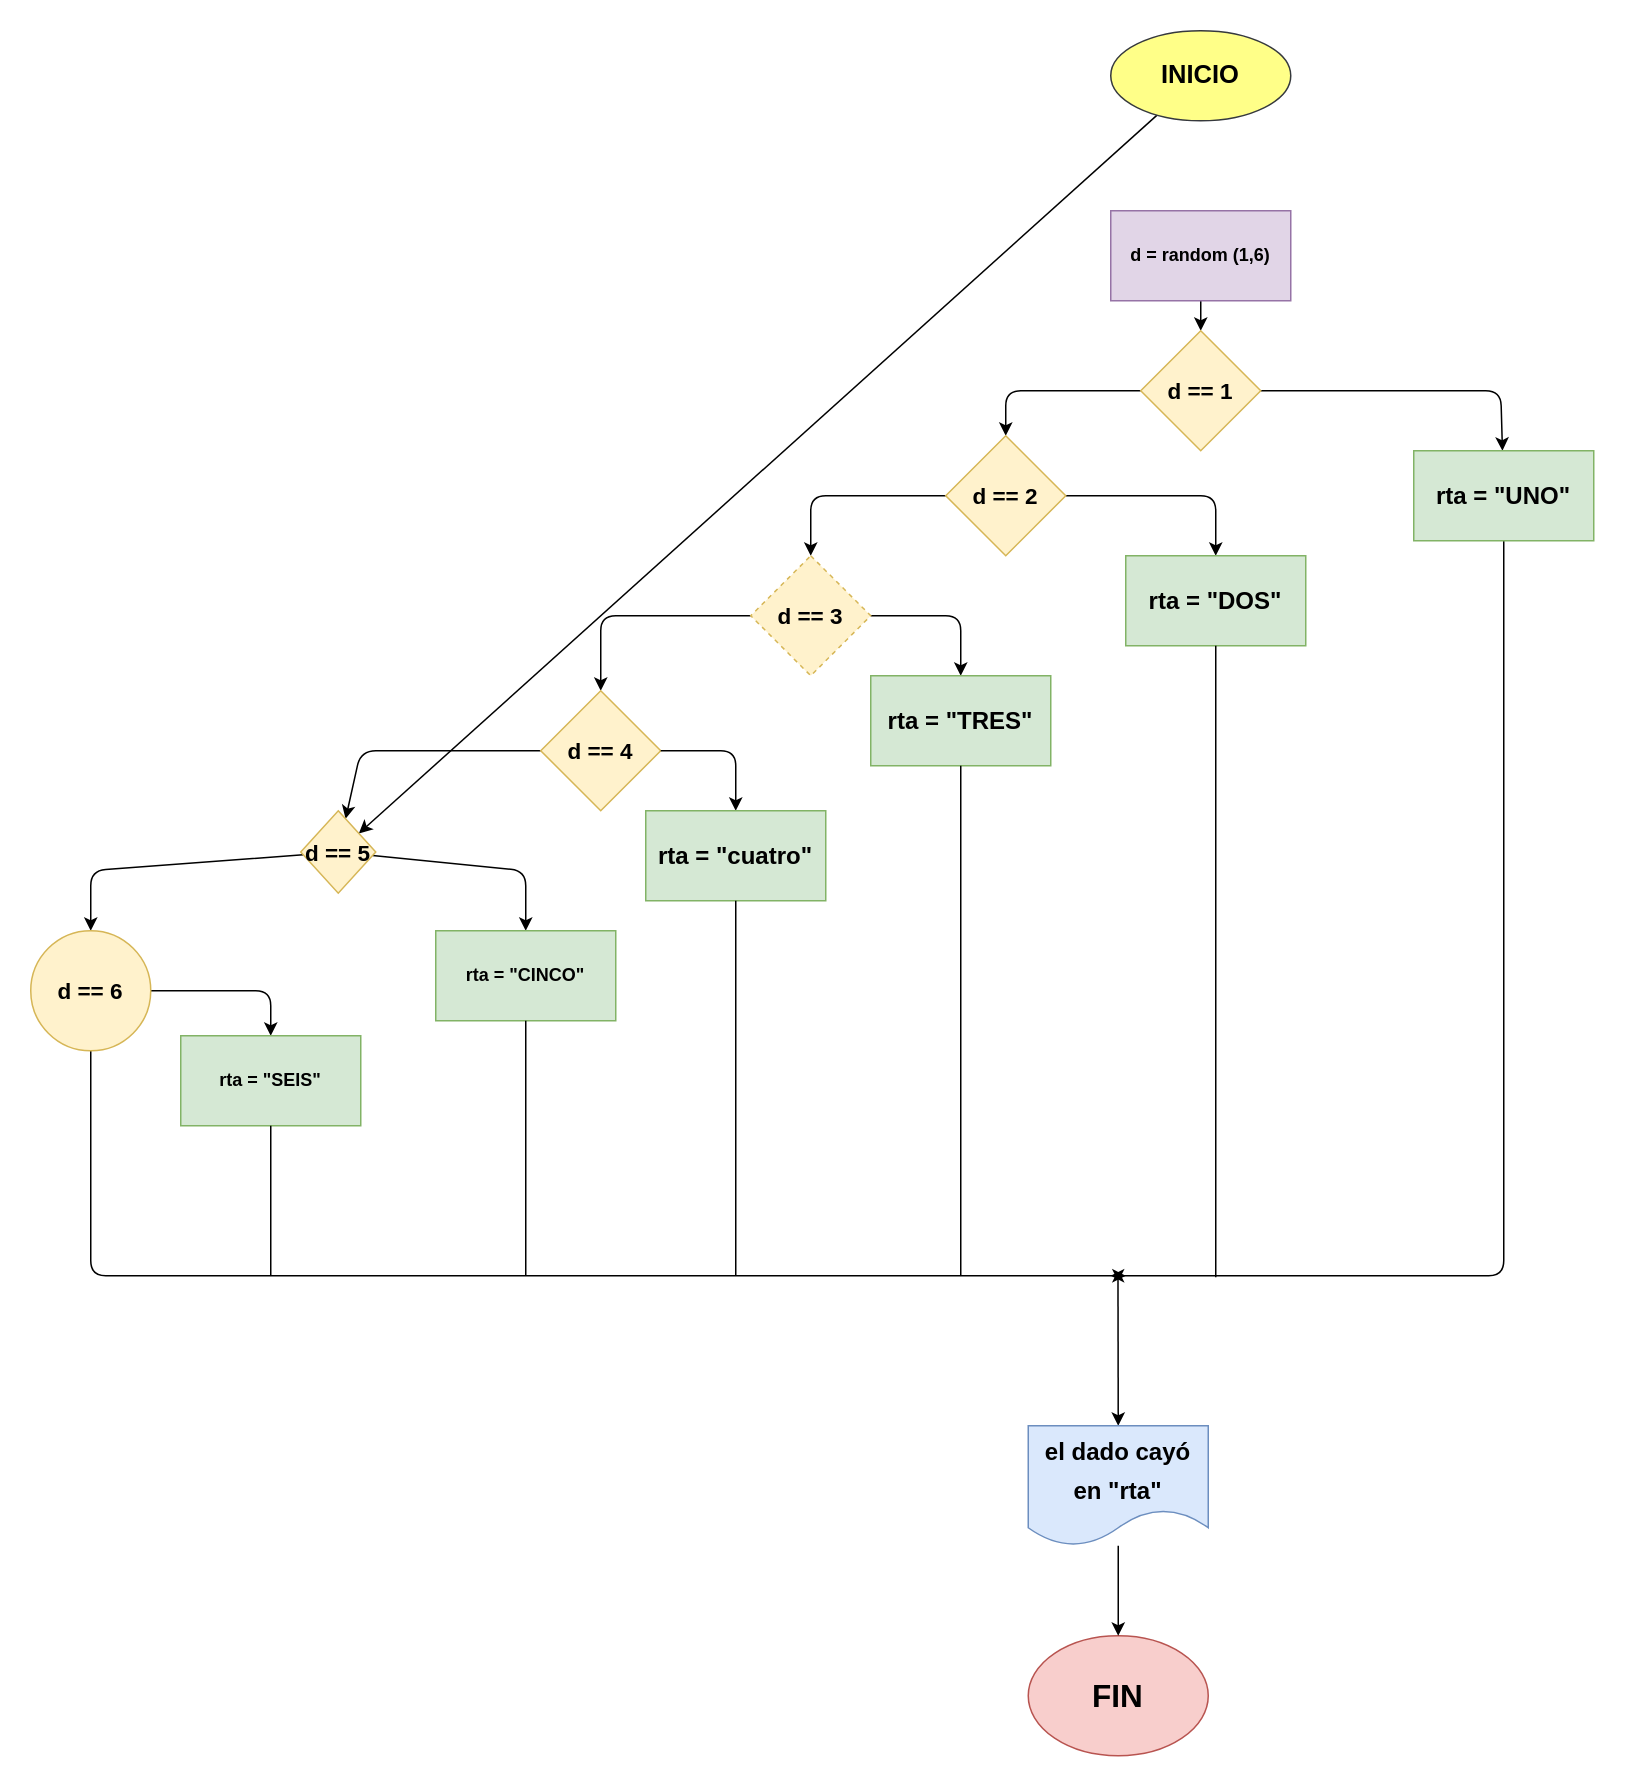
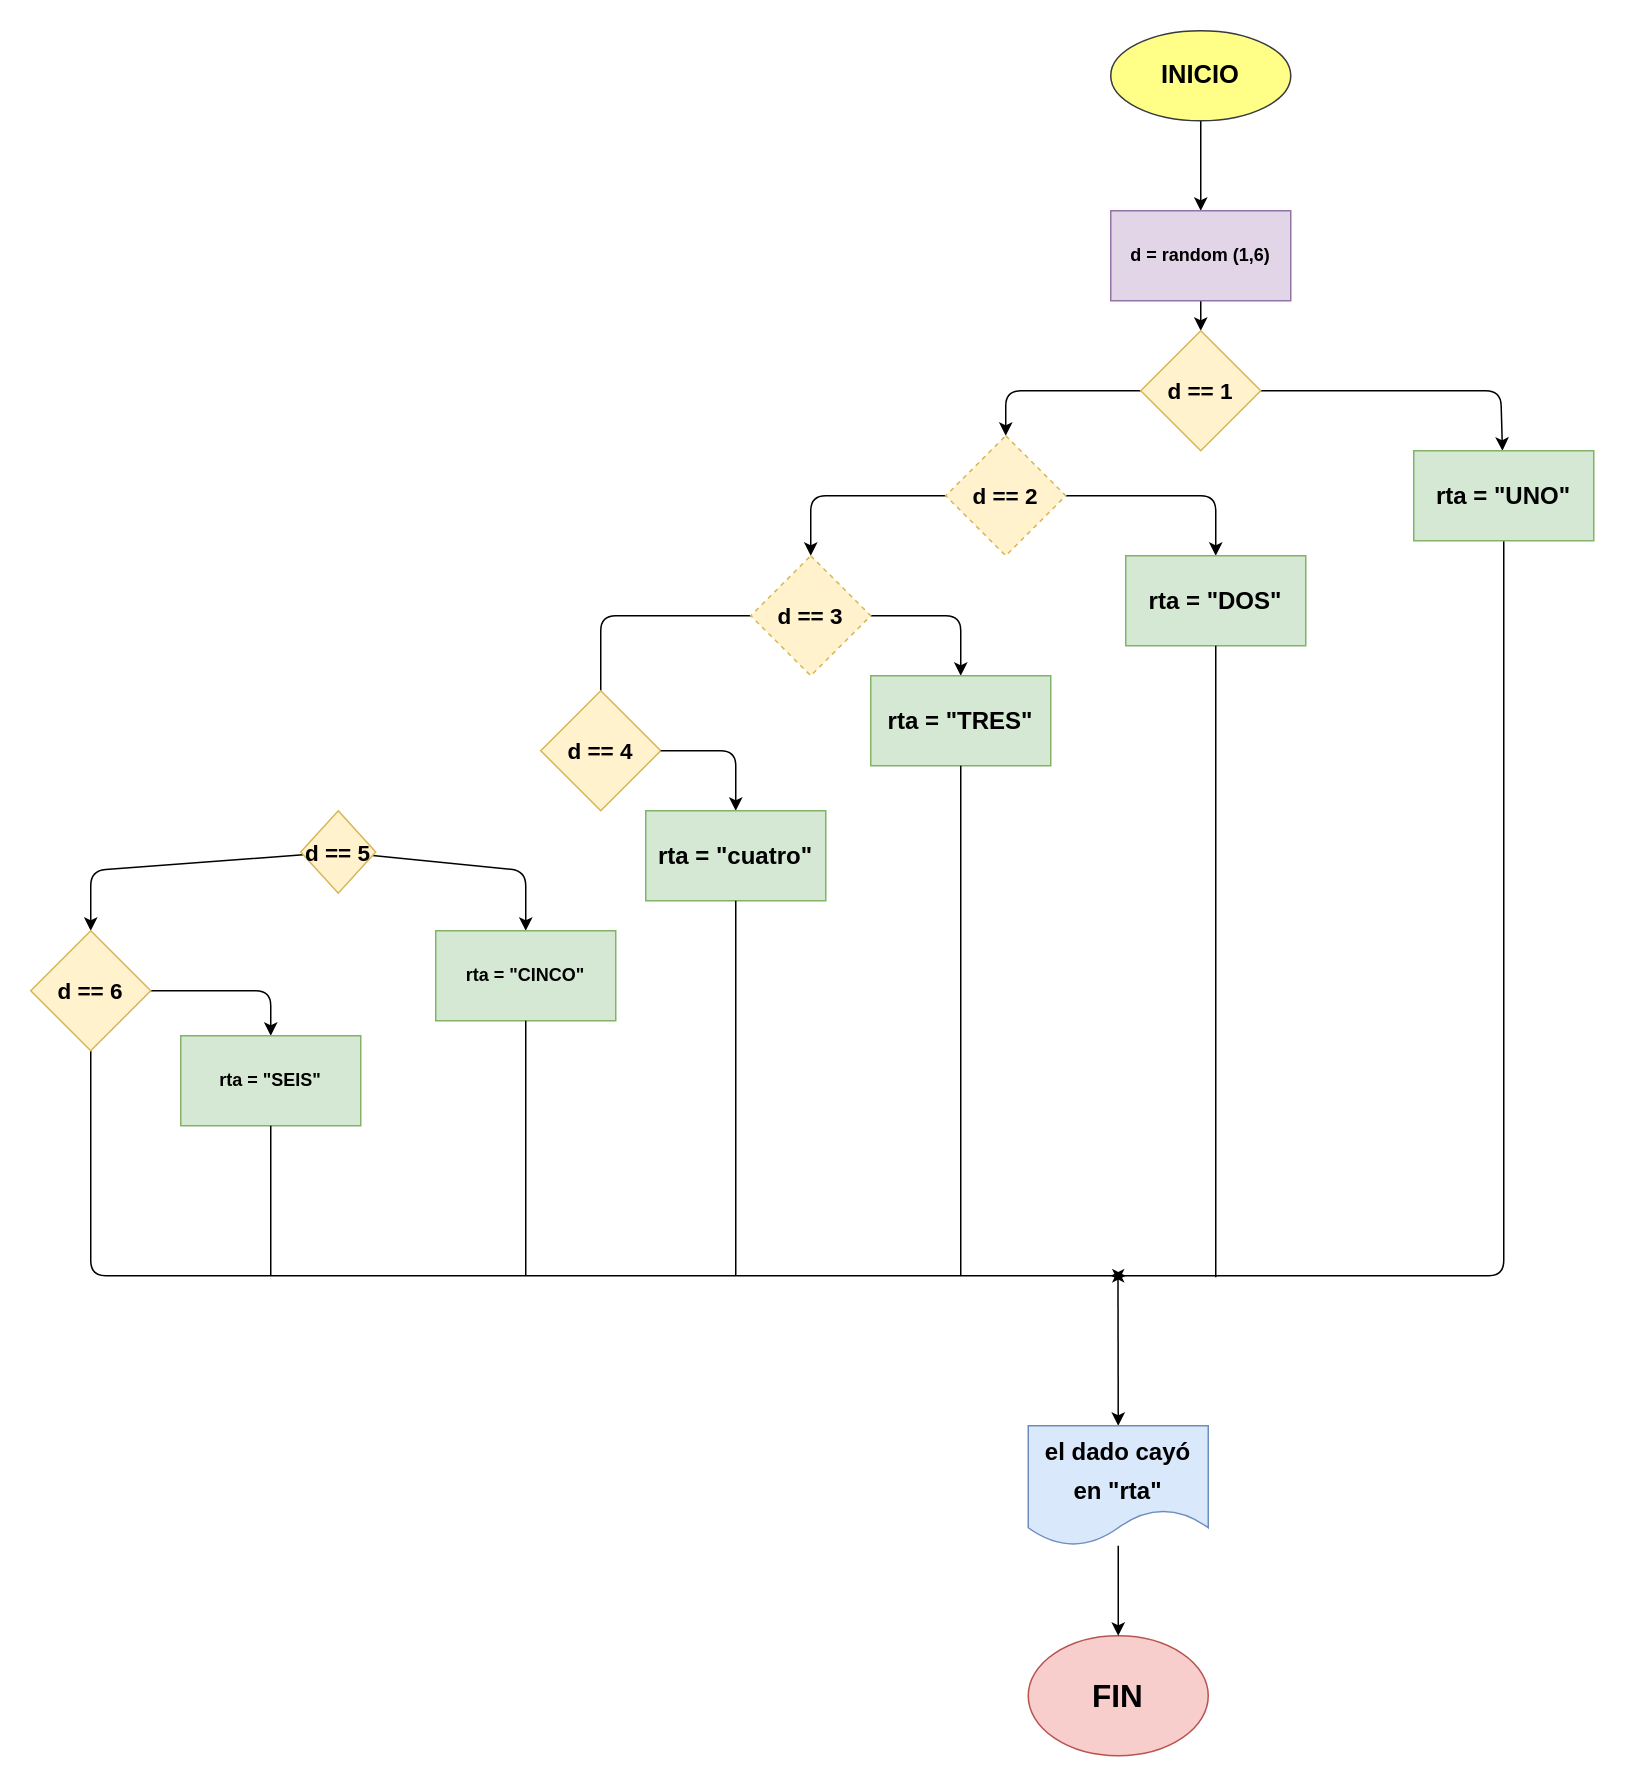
(762, 471) -> (1201, 161)
(1006, 496) -> (1006, 496)
(601, 679) -> (601, 683)
(426, 751) -> none
(91, 991) -> (91, 991)
